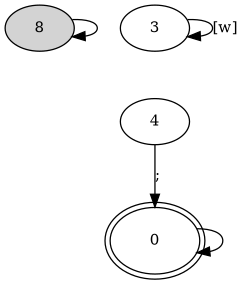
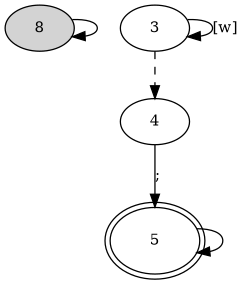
none -> (155, 69)
(155, 241) -> (155, 241)
